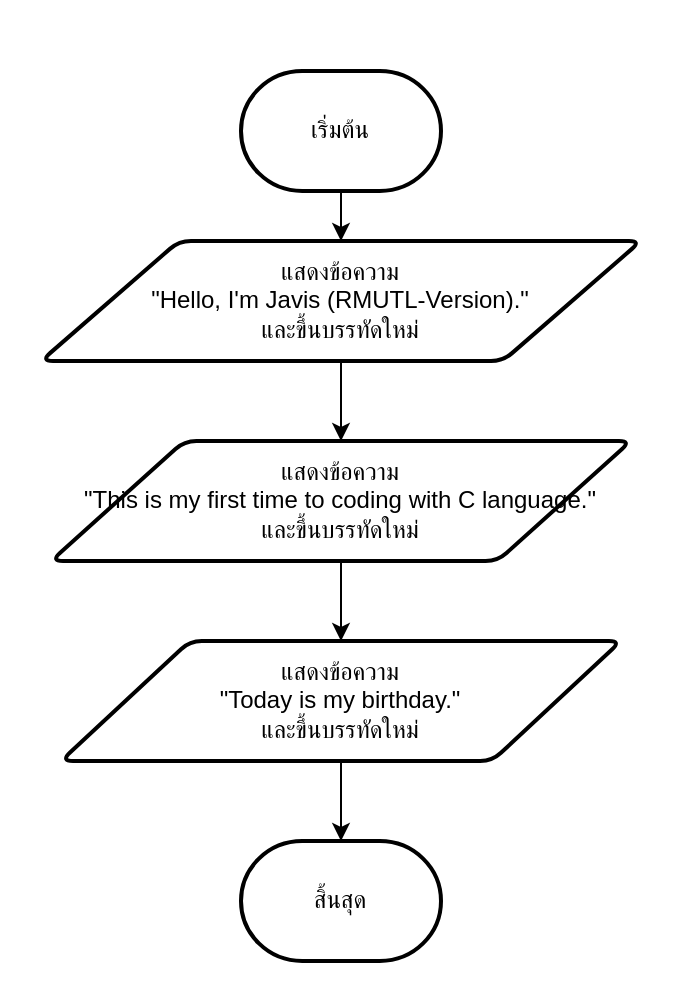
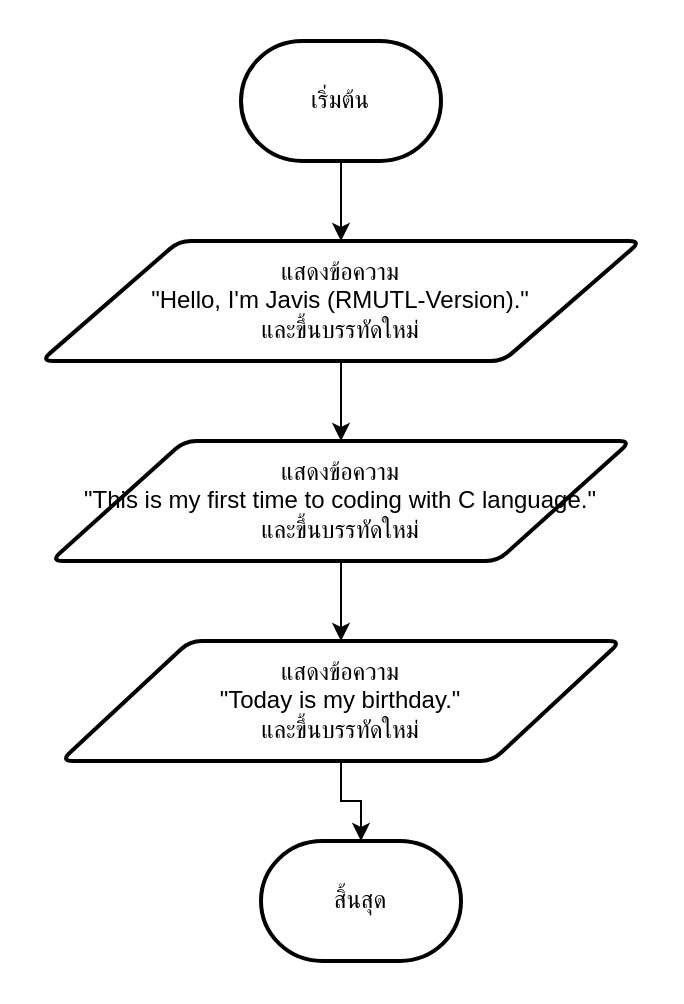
(341, 131) -> (341, 101)
(341, 901) -> (361, 901)
